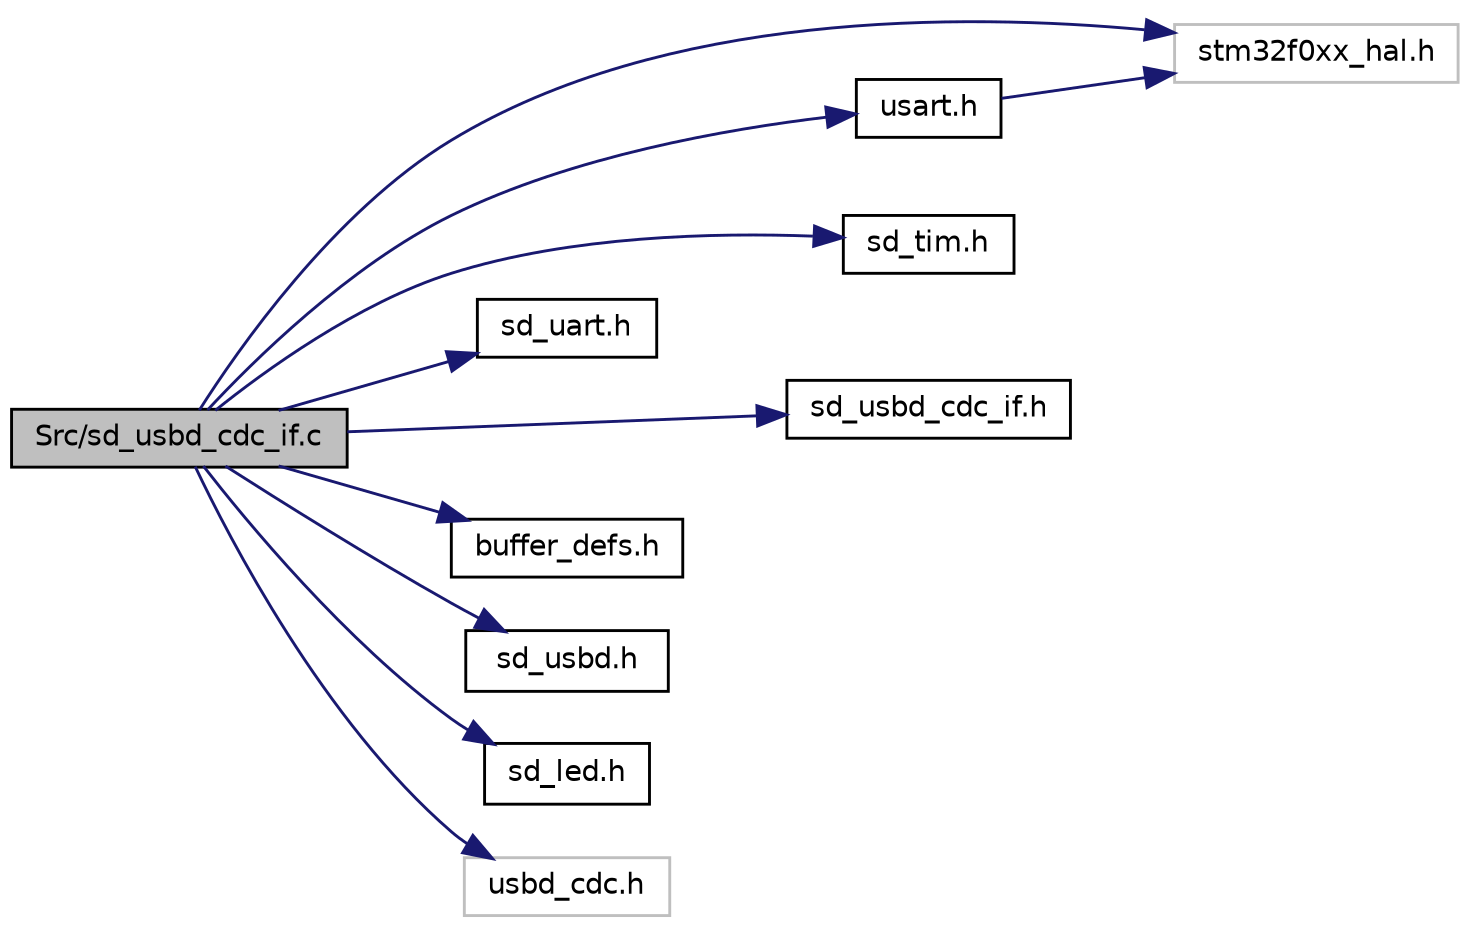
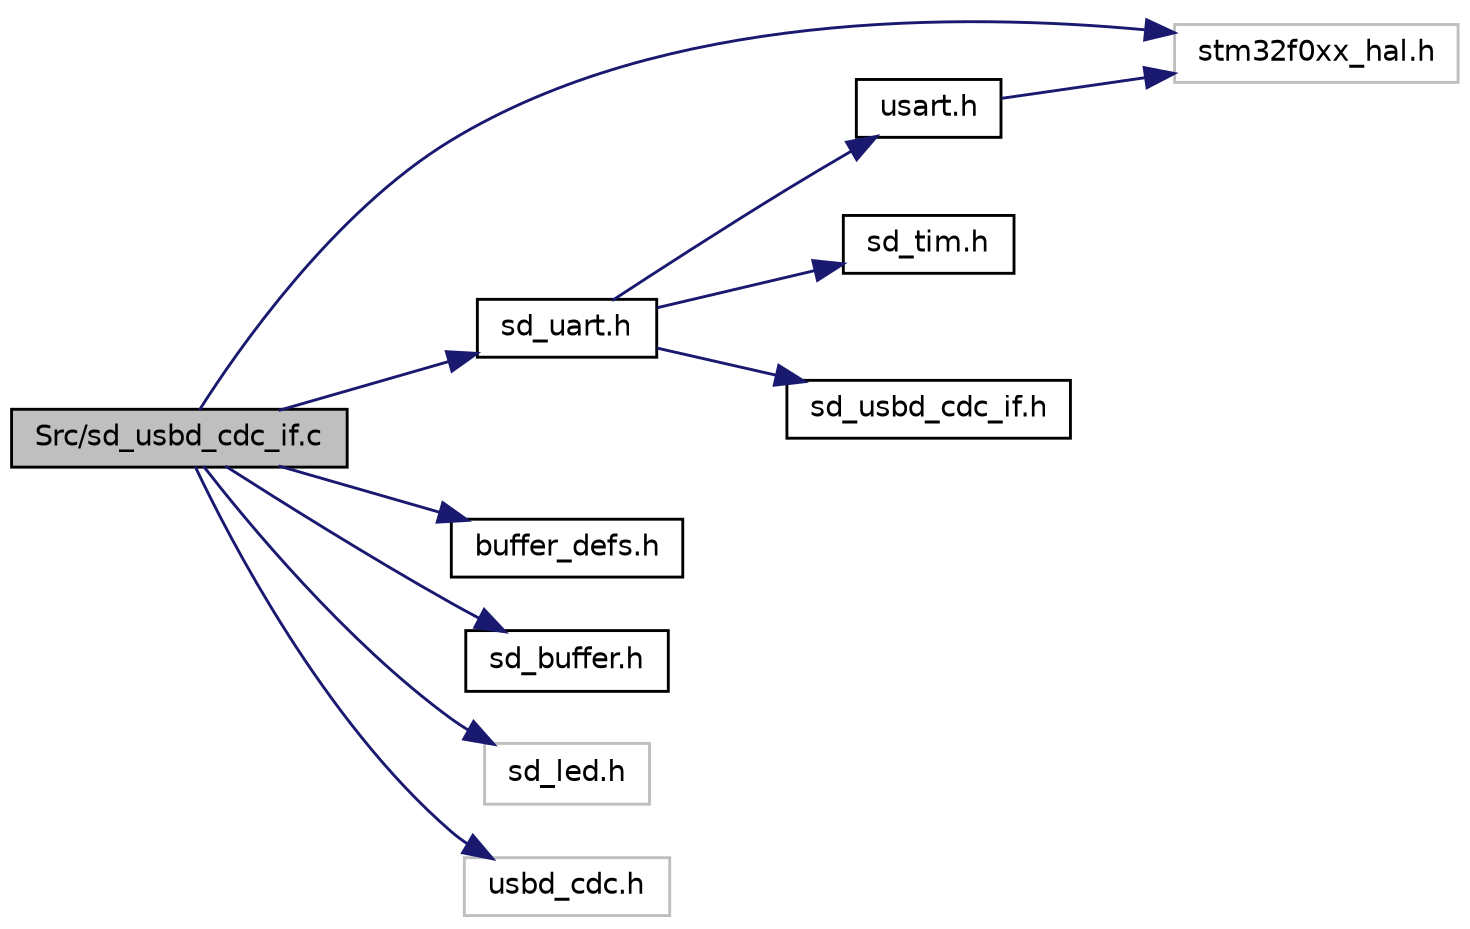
(486, 200) -> (731, 224)
(495, 261) -> (736, 289)
(552, 424) -> (716, 362)
(567, 661) -> (567, 661)
(567, 774) -> (567, 774)
